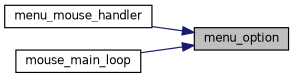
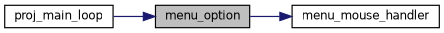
(167, 29) -> (265, 16)
(78, 61) -> (59, 16)
